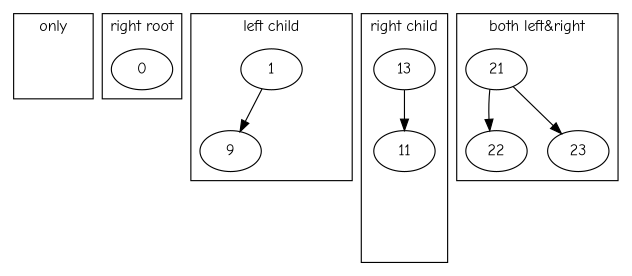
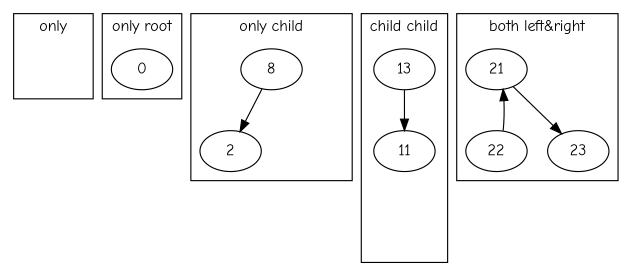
(142, 27) -> (142, 27)
(272, 27) -> (272, 27)
(404, 27) -> (404, 27)
(272, 69) -> (272, 69)
(489, 104) -> (504, 116)
(231, 151) -> (231, 151)
